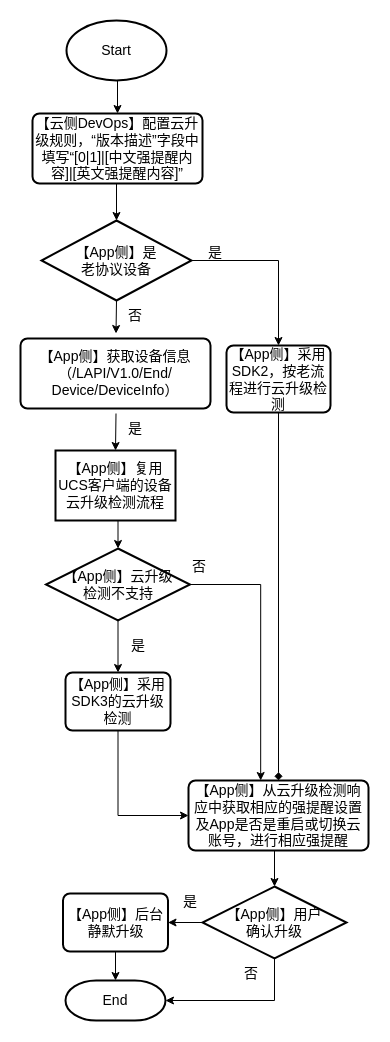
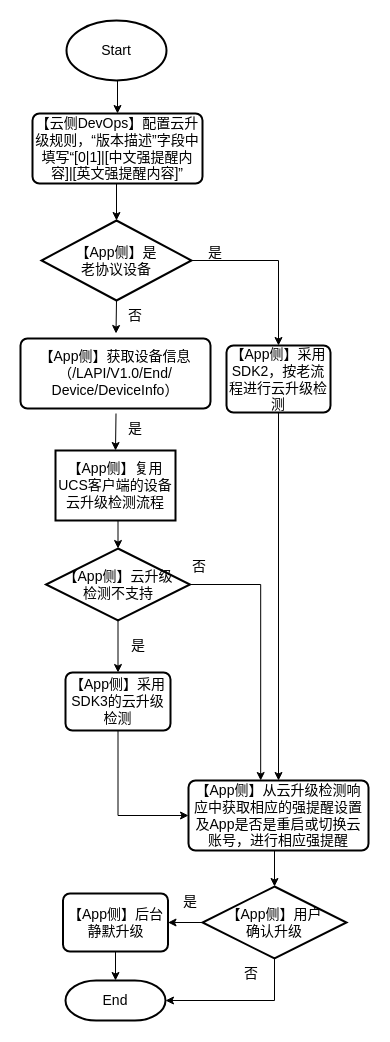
(279, 772) -> (279, 772)
